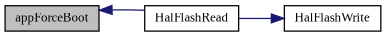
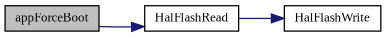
(128, 10) -> (115, 27)
